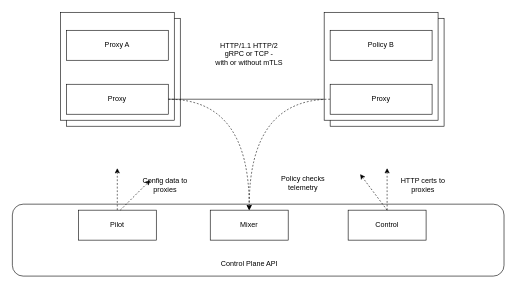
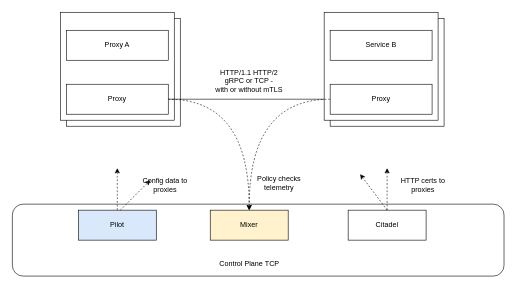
(381, 45) -> (381, 45)
(249, 54) -> (249, 81)
(303, 183) -> (279, 183)
(117, 225) -> (117, 225)
(249, 225) -> (249, 225)
(387, 225) -> (387, 225)
(250, 264) -> (250, 264)
